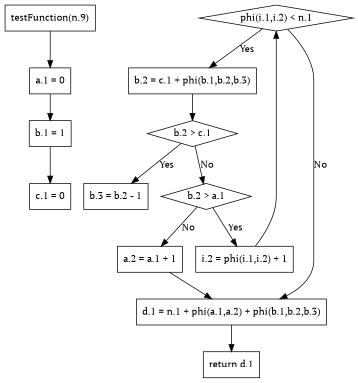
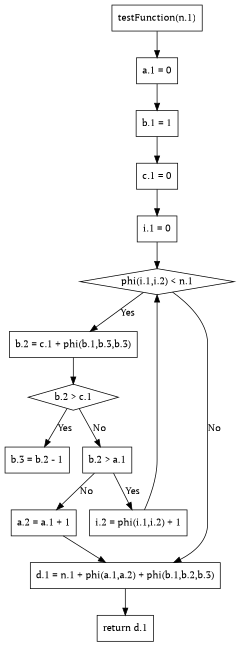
(50, 18) -> (157, 18)
(192, 81) -> (73, 344)
(206, 196) -> (107, 460)
none -> (157, 229)
